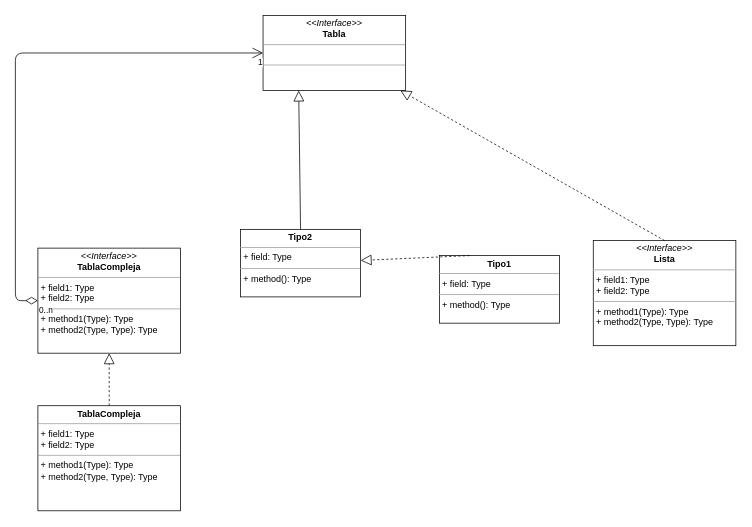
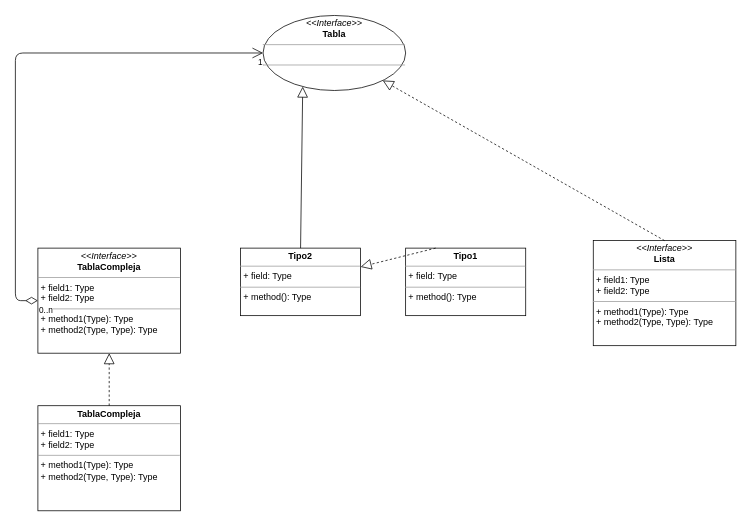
(334, 53) -> (334, 53)
(300, 263) -> (300, 282)
(499, 289) -> (465, 282)
